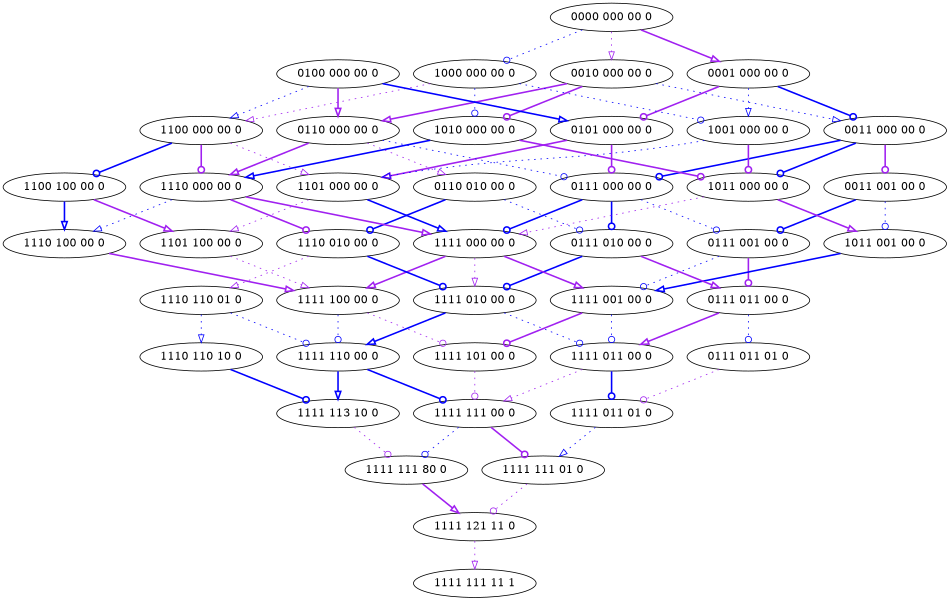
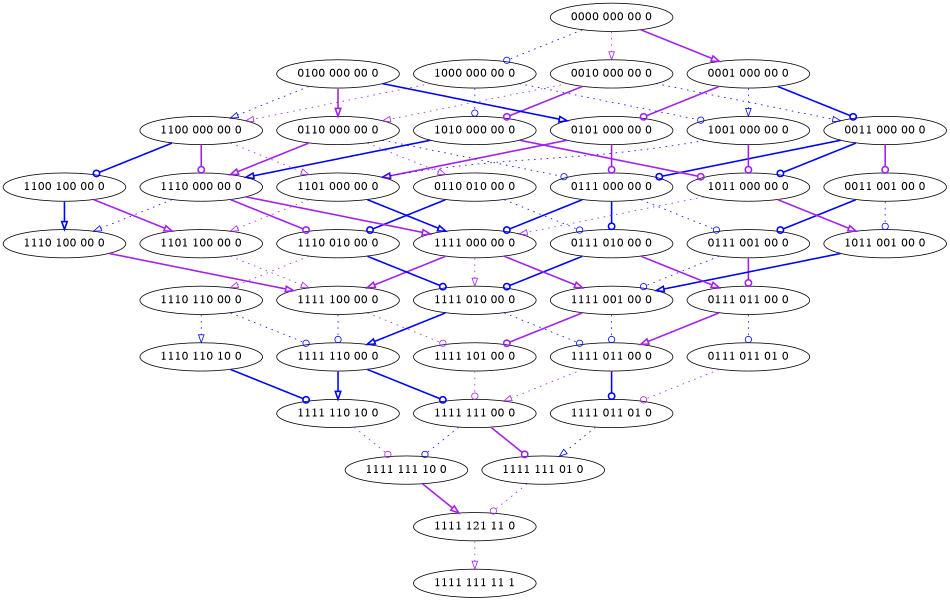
(488, 100) -> (488, 100)
(201, 300) -> (201, 300)
(338, 413) -> (338, 413)
(406, 470) -> (406, 470)
